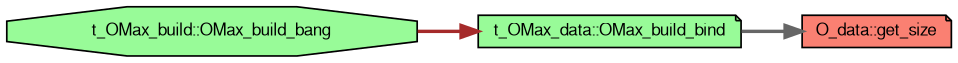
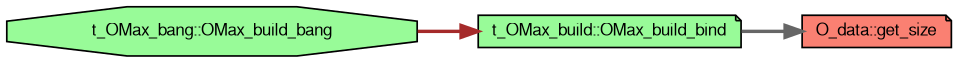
(212, 31) -> (212, 31)
(610, 31) -> (610, 31)
